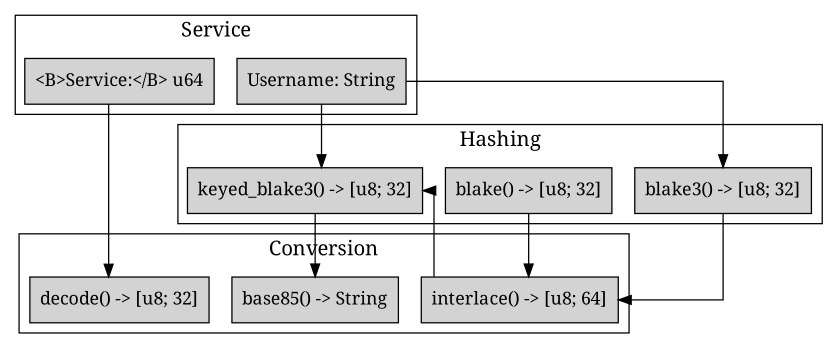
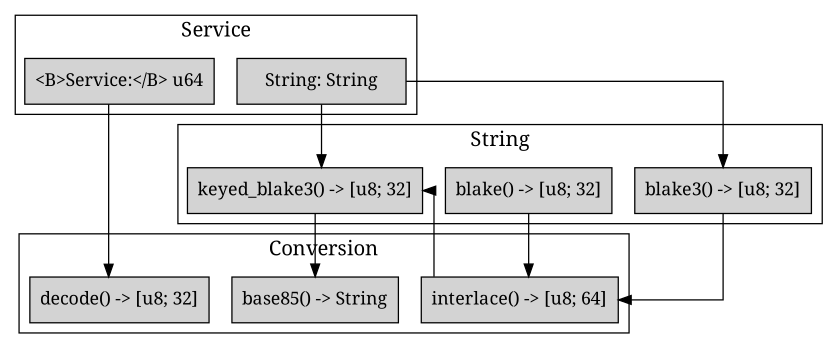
(322, 81) -> (322, 81)
(500, 141) -> (500, 141)
